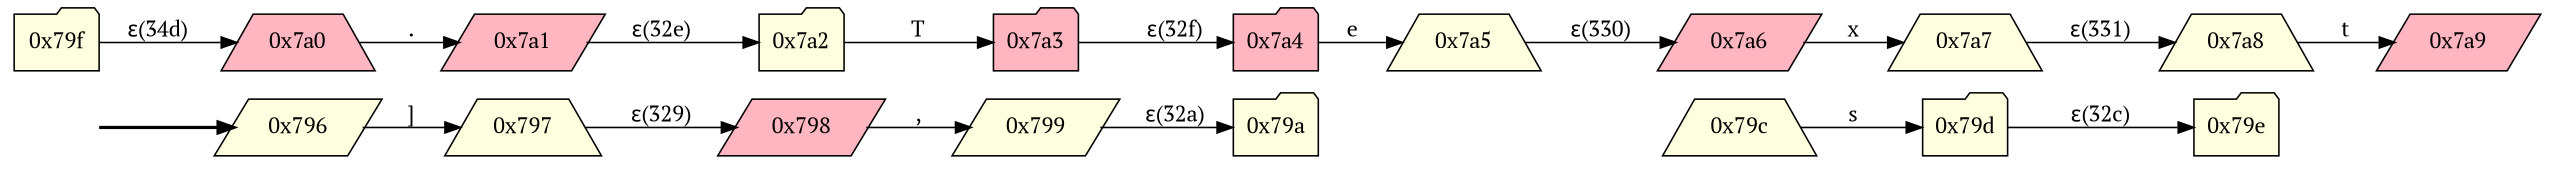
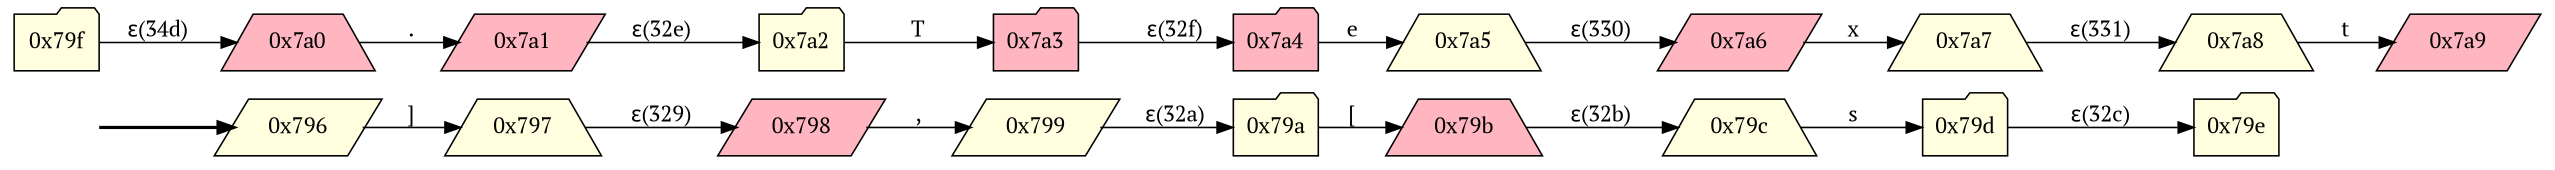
none -> (1464, 127)
